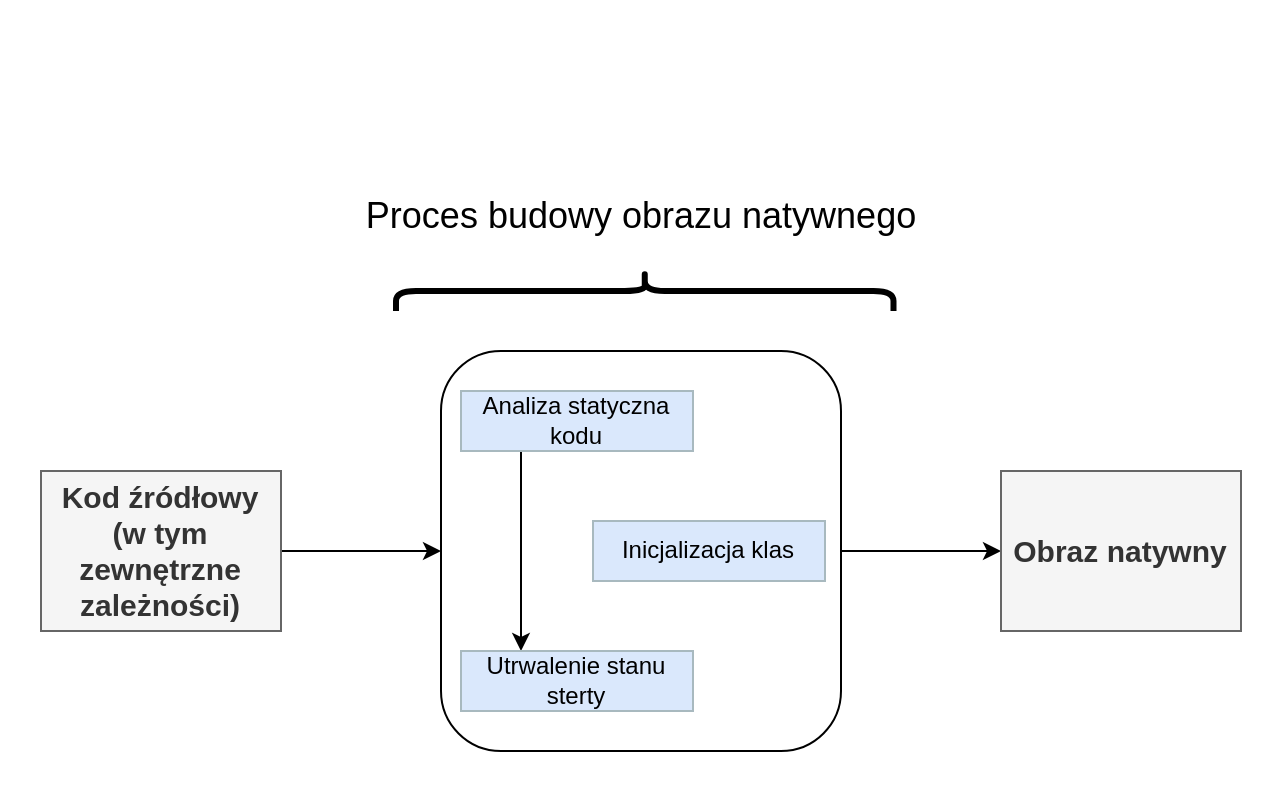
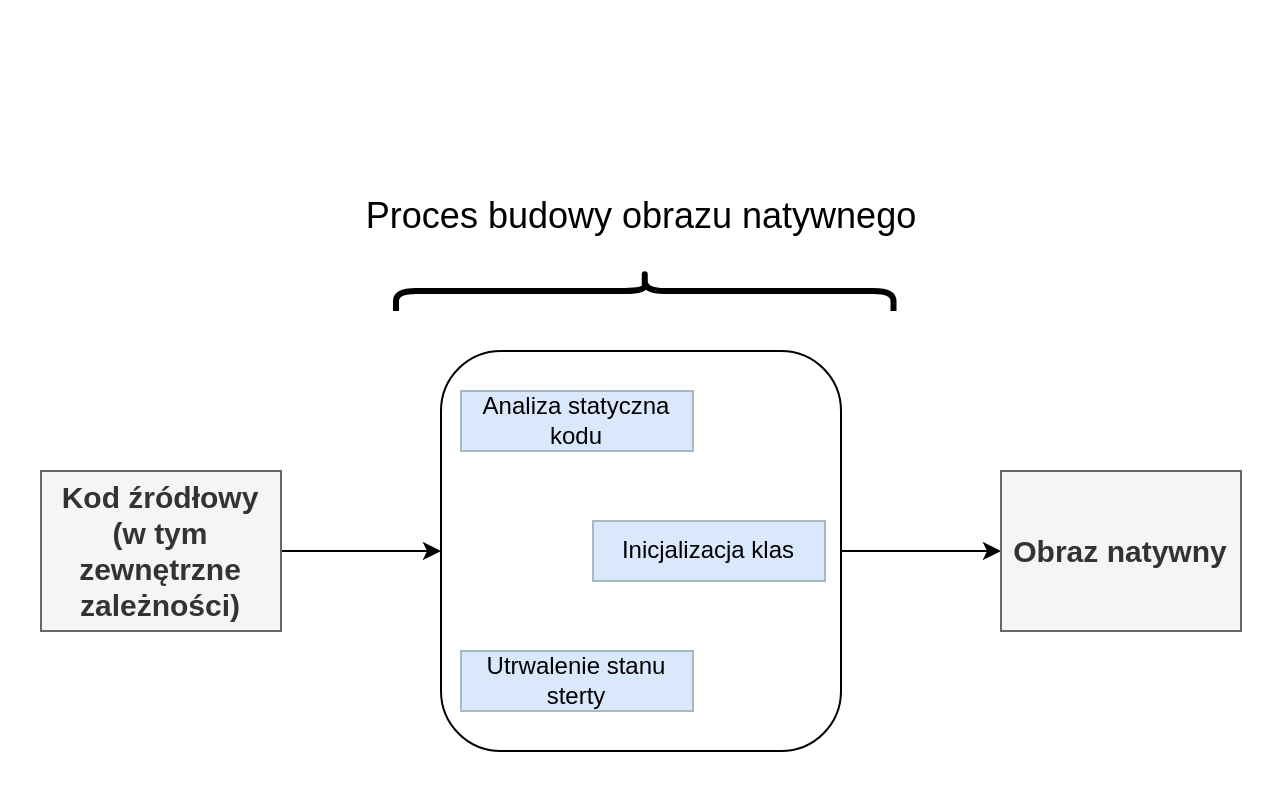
(521, 544) -> none
